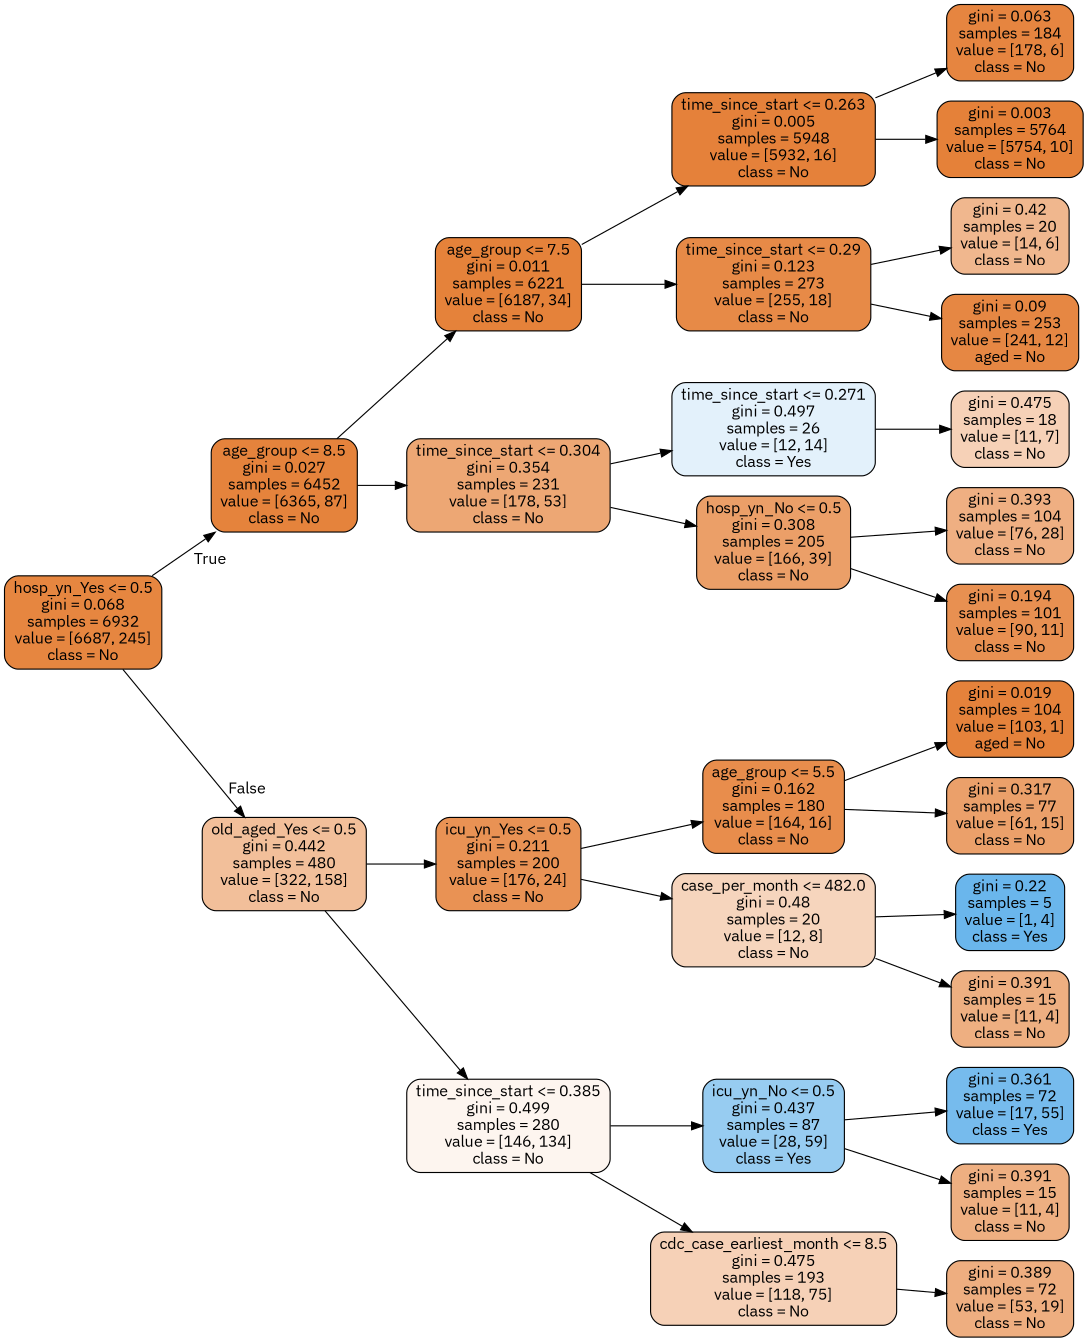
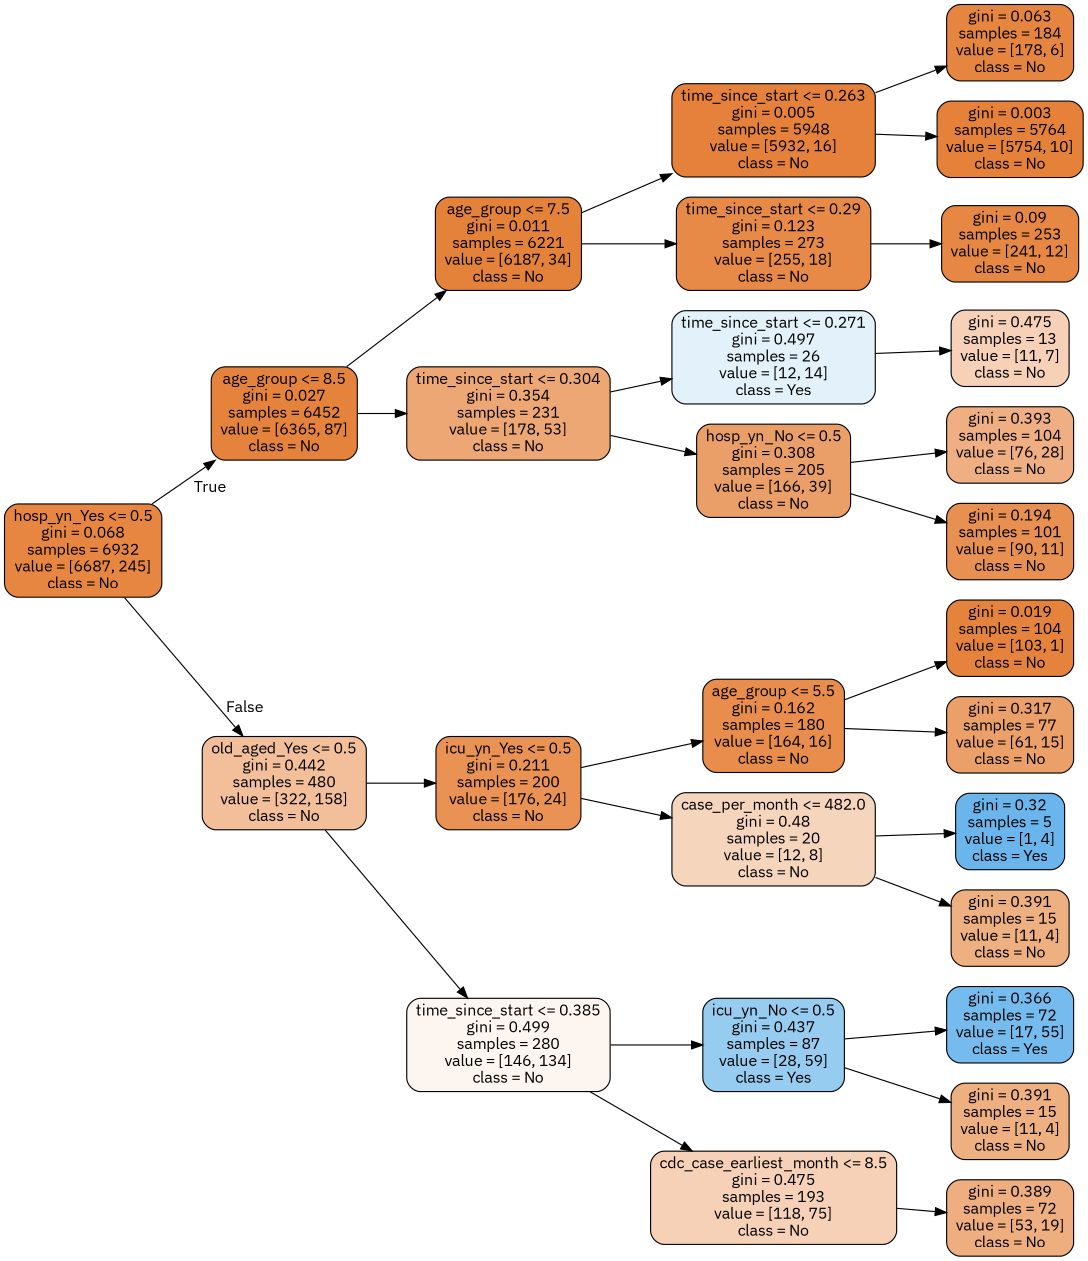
(1010, 236) -> none
(1010, 333) -> (1010, 244)
(1010, 429) -> (1010, 348)
(1010, 719) -> (1010, 638)
(1010, 912) -> (1010, 831)
(1010, 1106) -> (1010, 1025)
